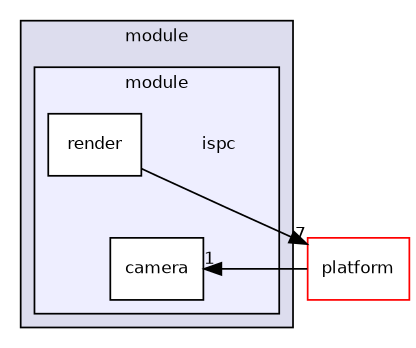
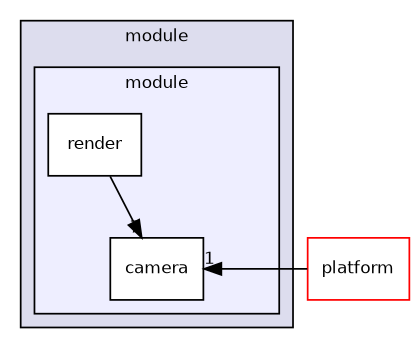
(219, 145) -> none
(216, 203) -> (122, 199)
